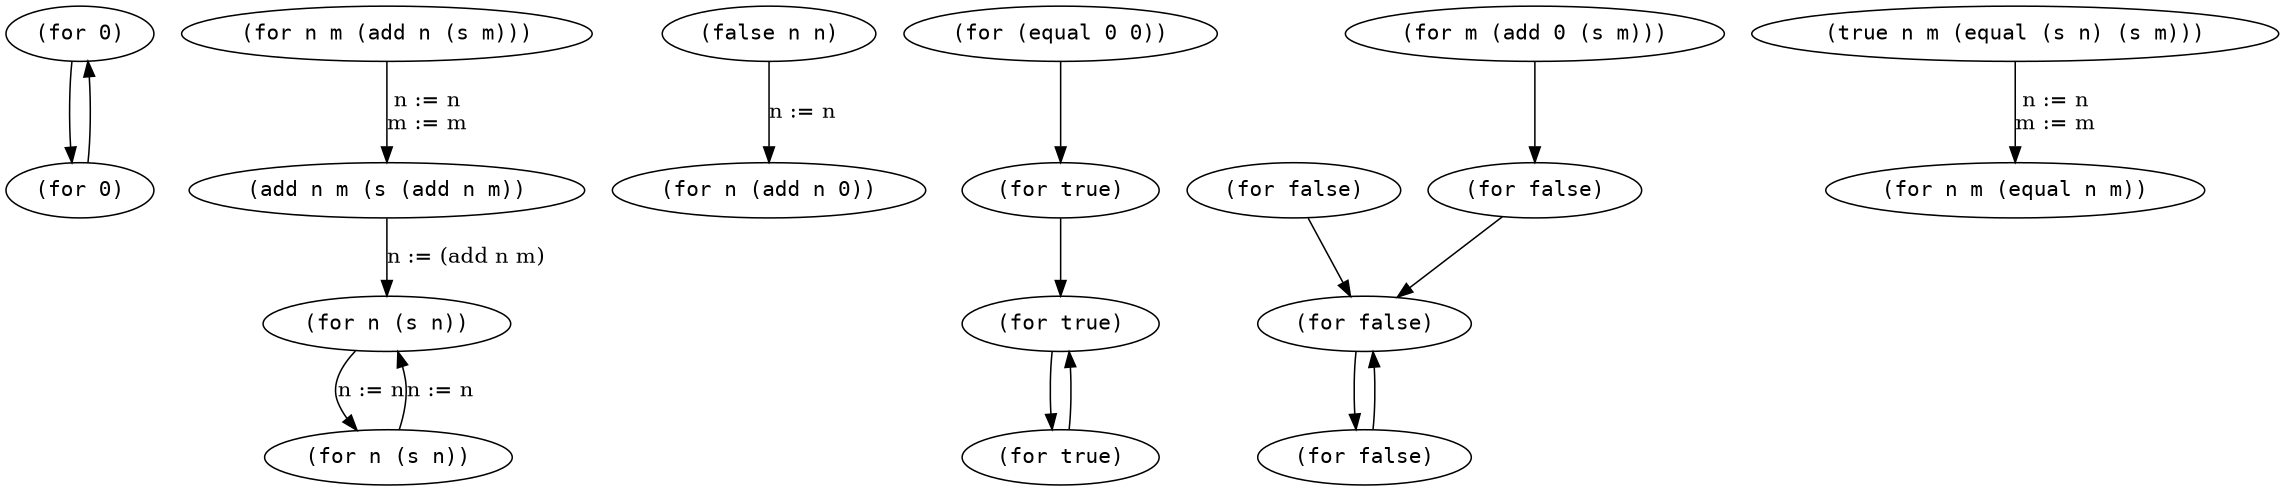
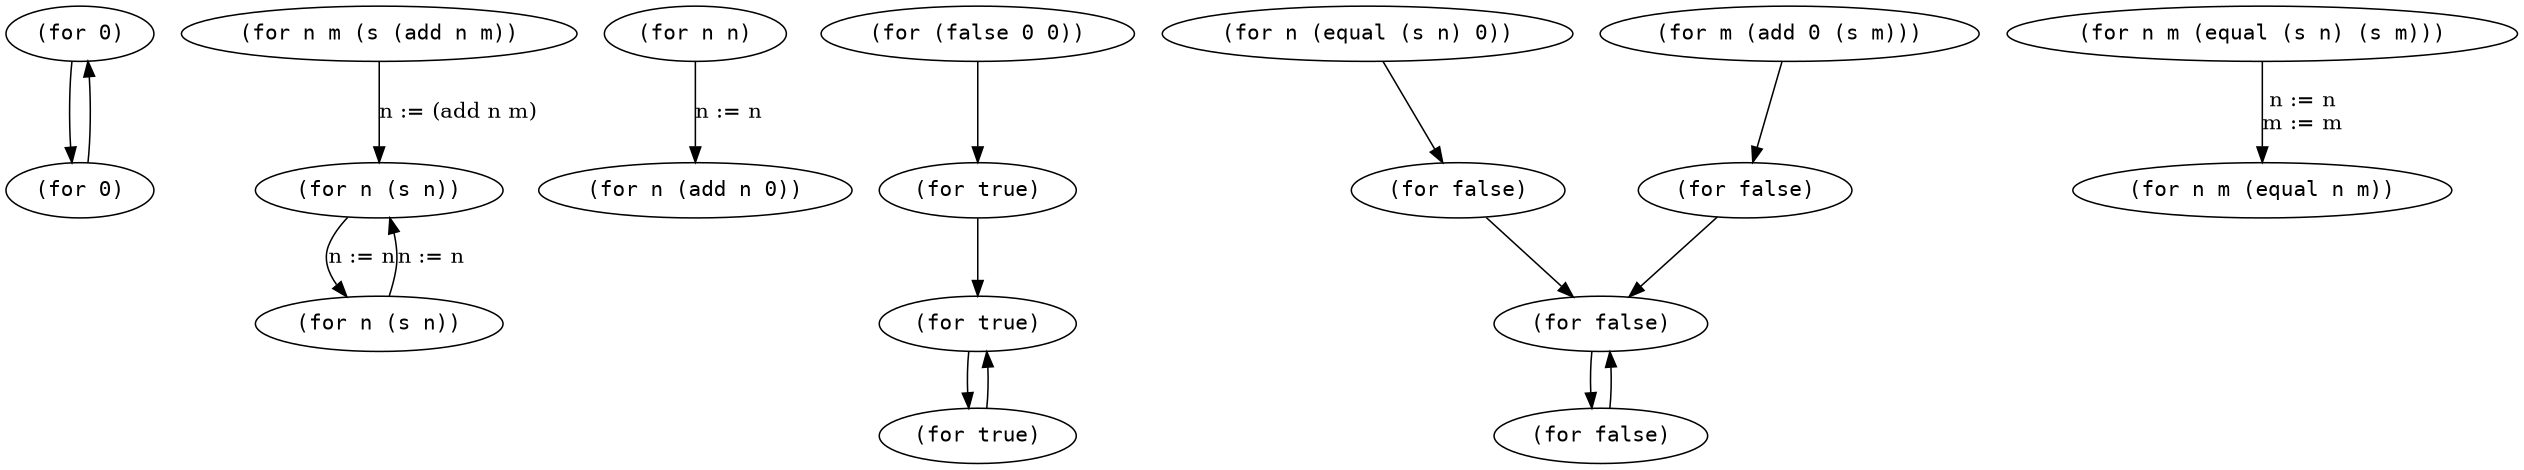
(387, 34) -> none
(769, 34) -> (695, 34)
(1061, 34) -> (978, 34)
none -> (1368, 34)
(2015, 34) -> (2262, 34)
(387, 190) -> (379, 34)
